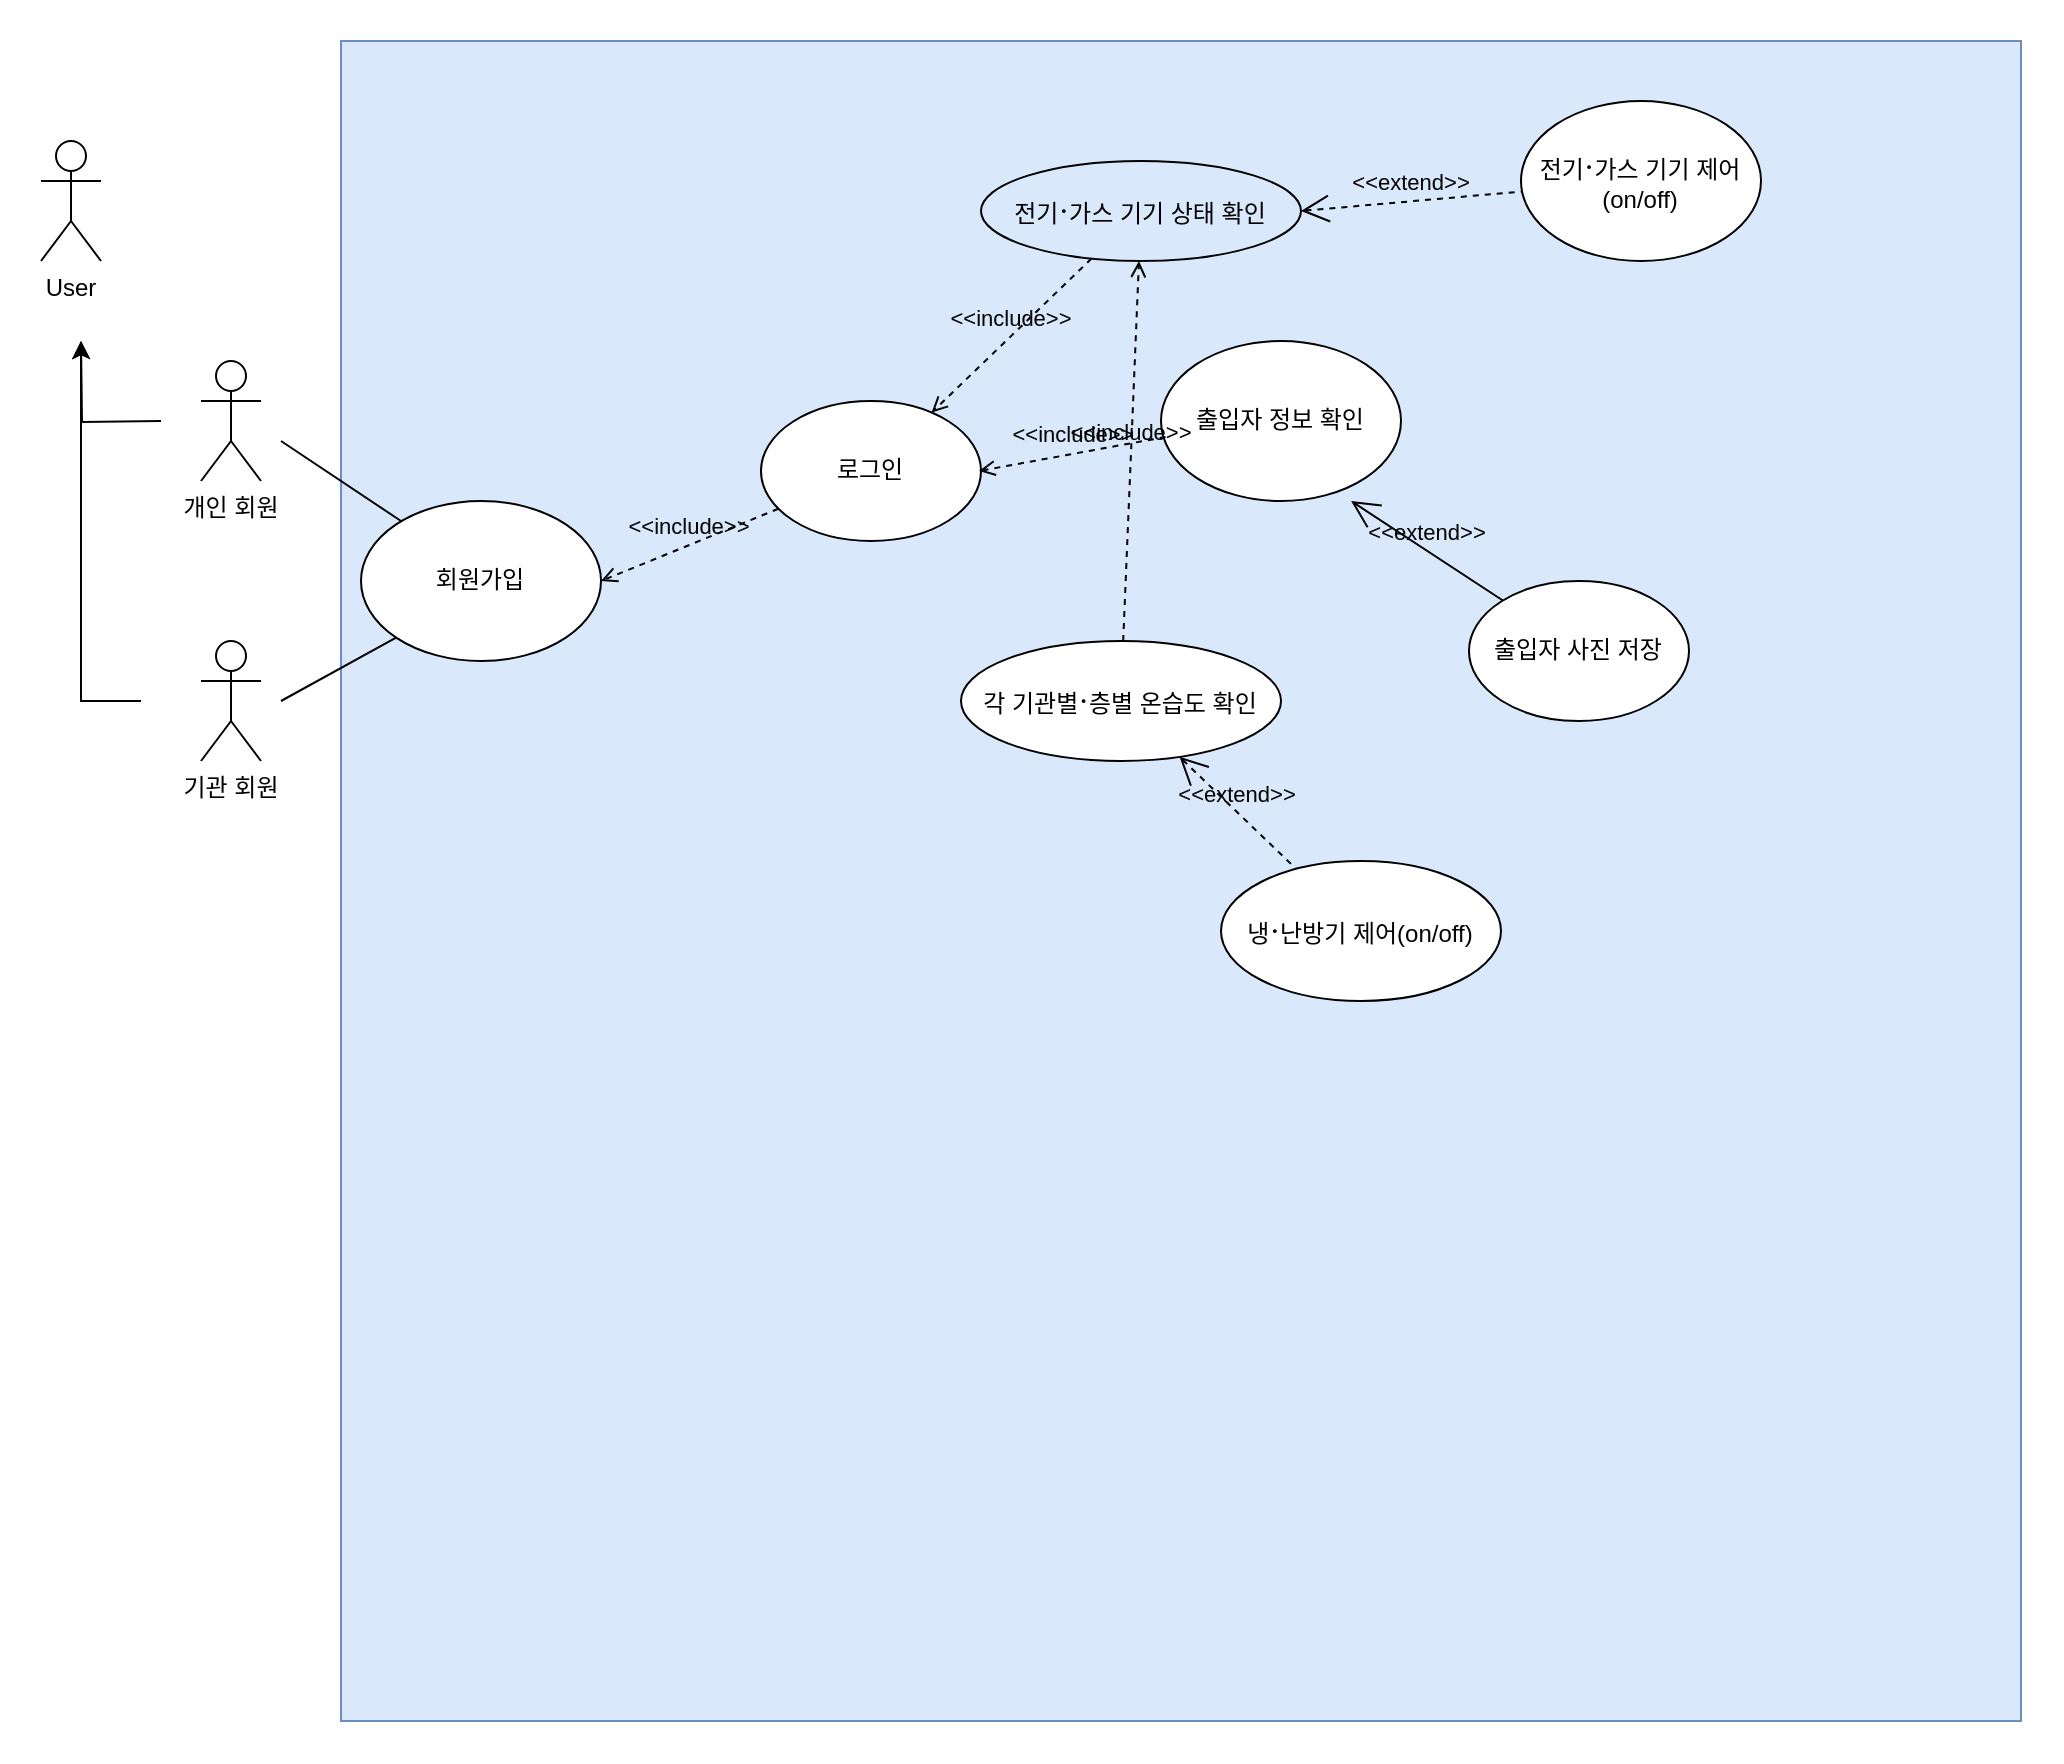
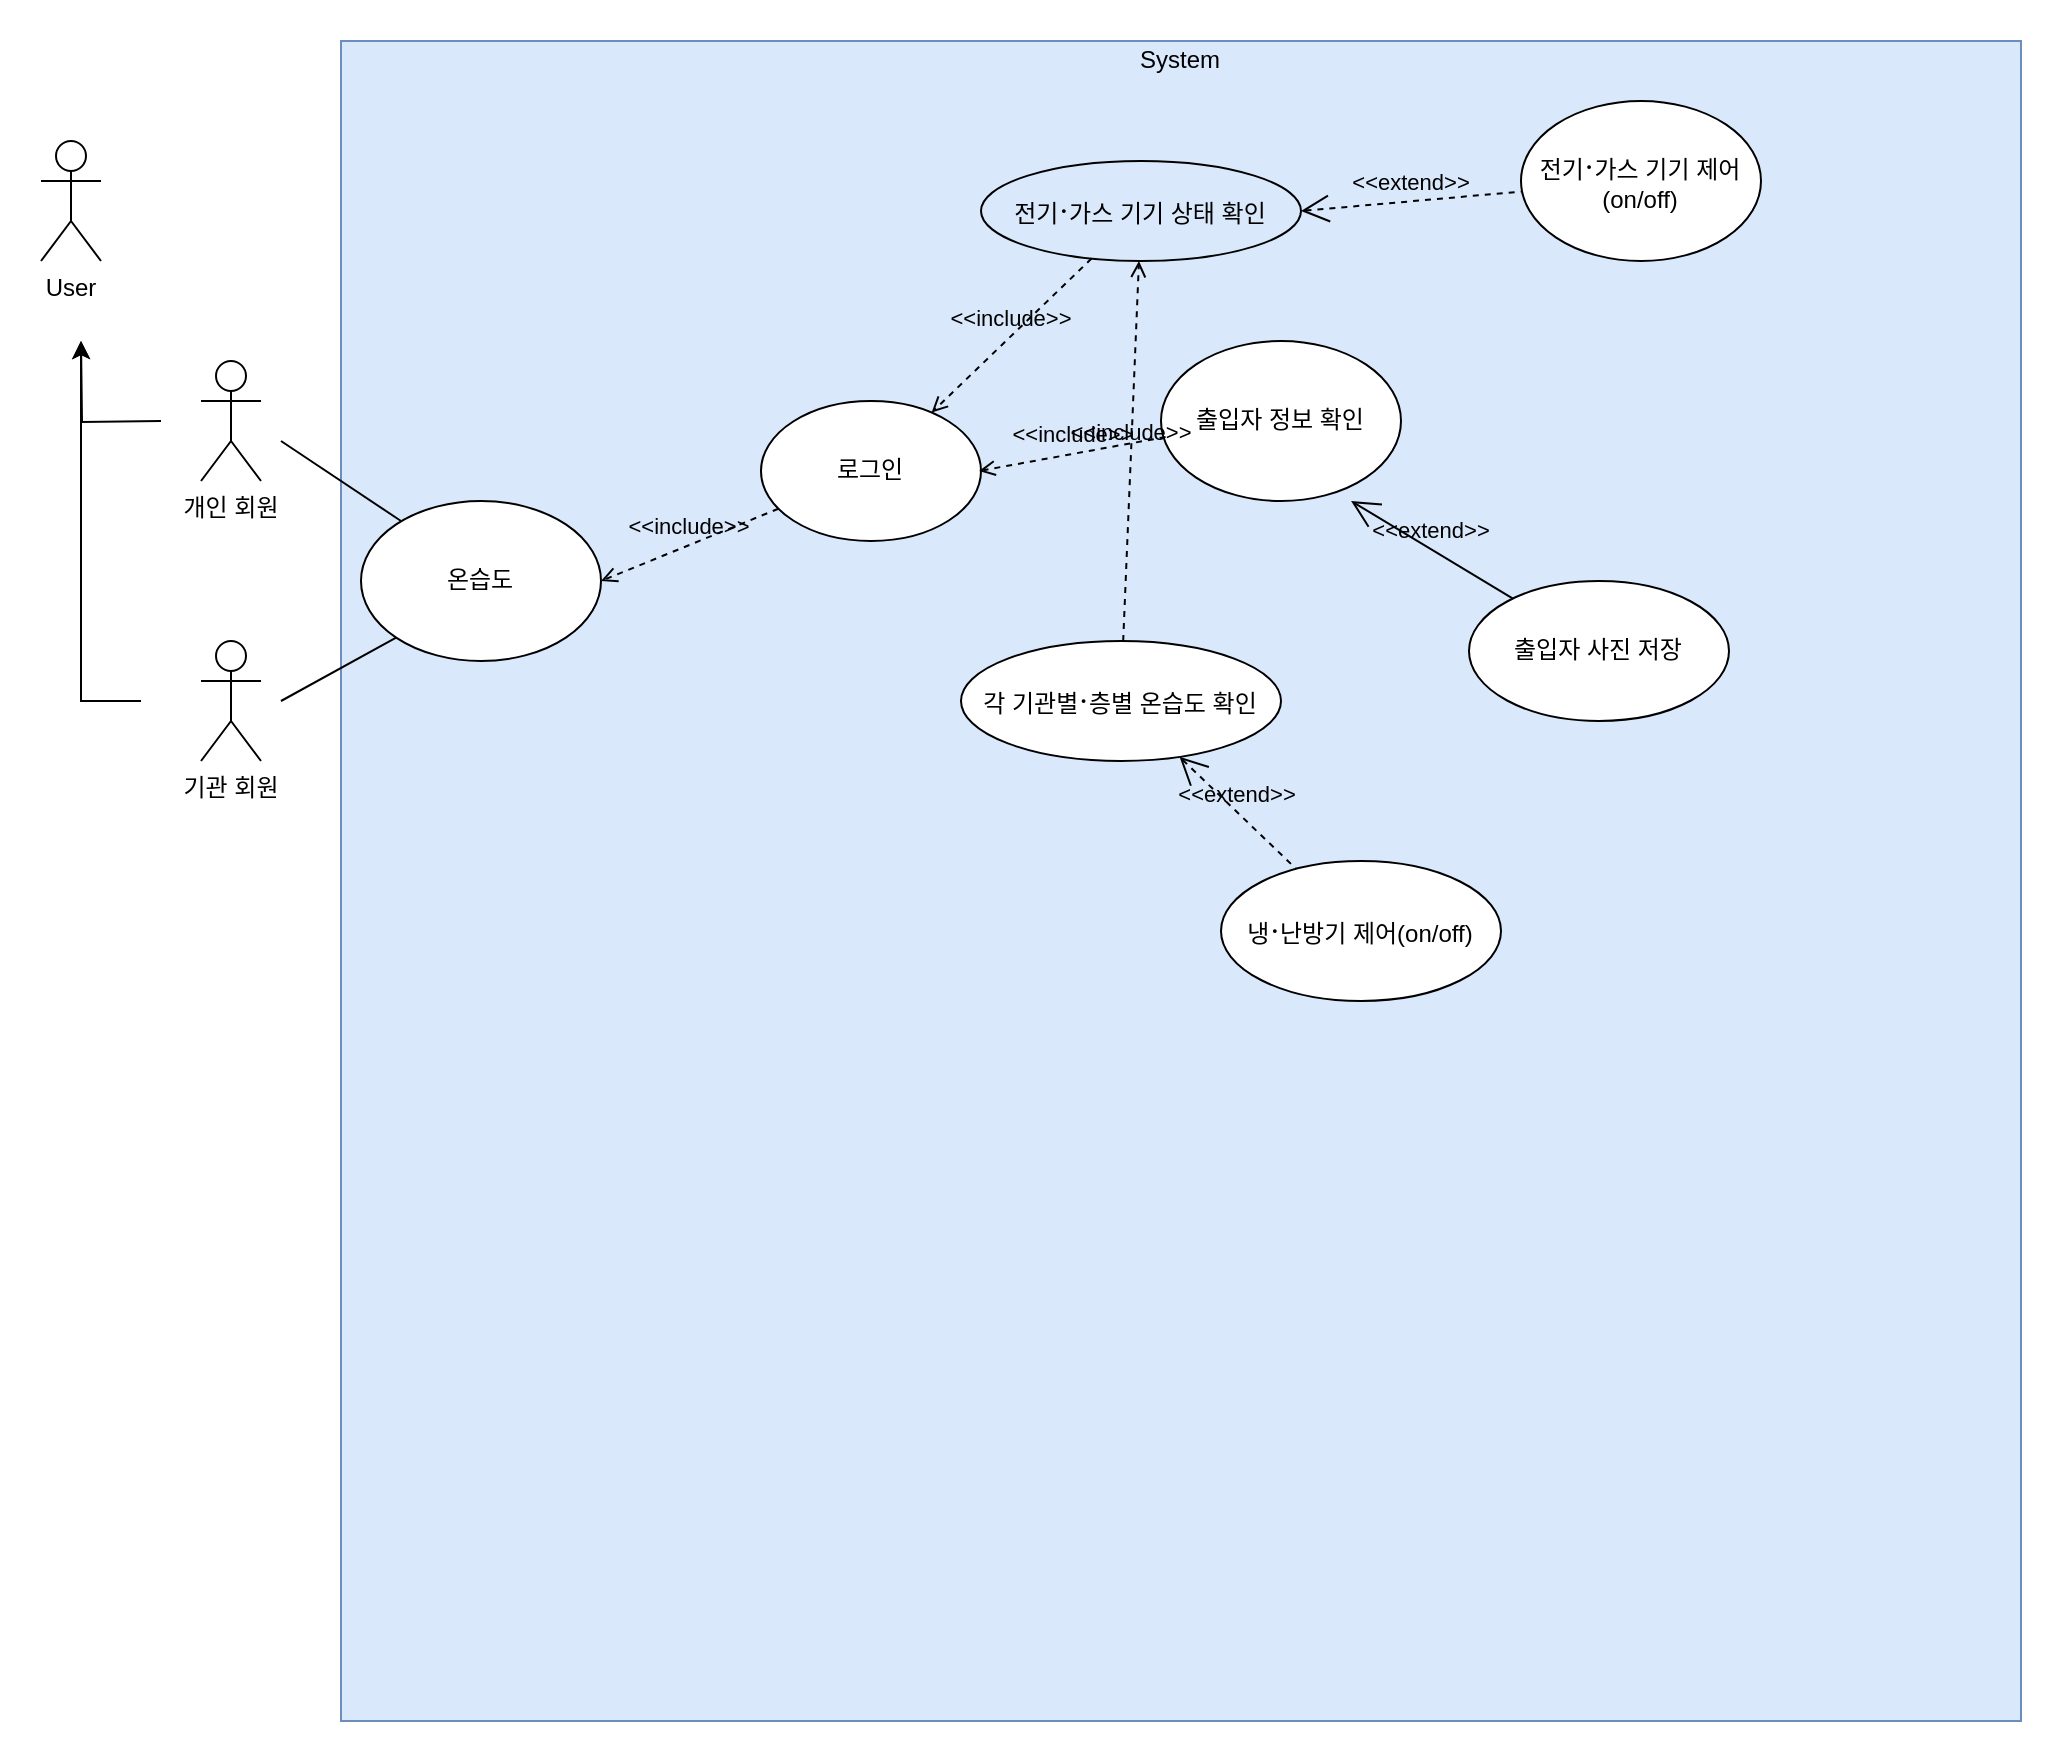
none -> (1181, 61)
(481, 581) -> (481, 581)
(1579, 651) -> (1599, 651)
